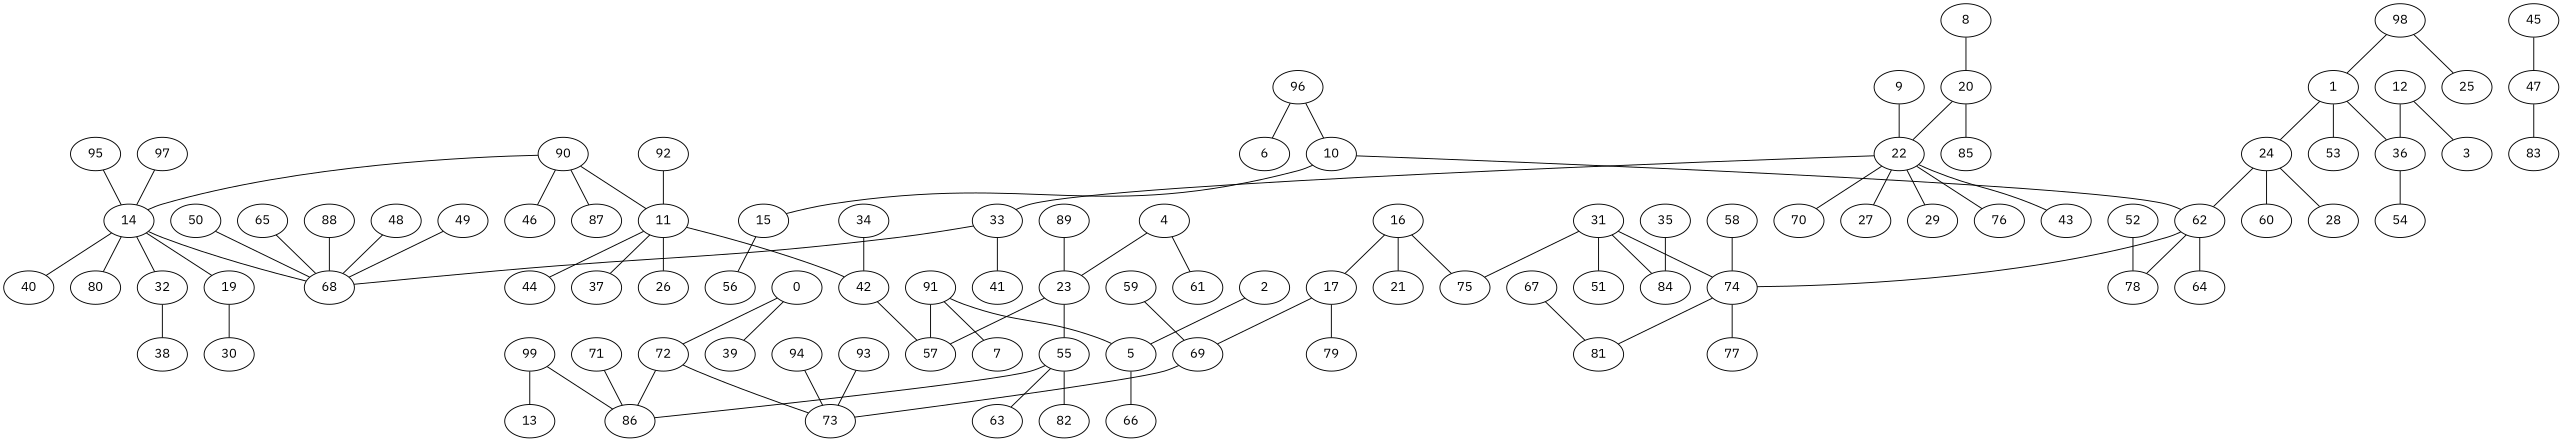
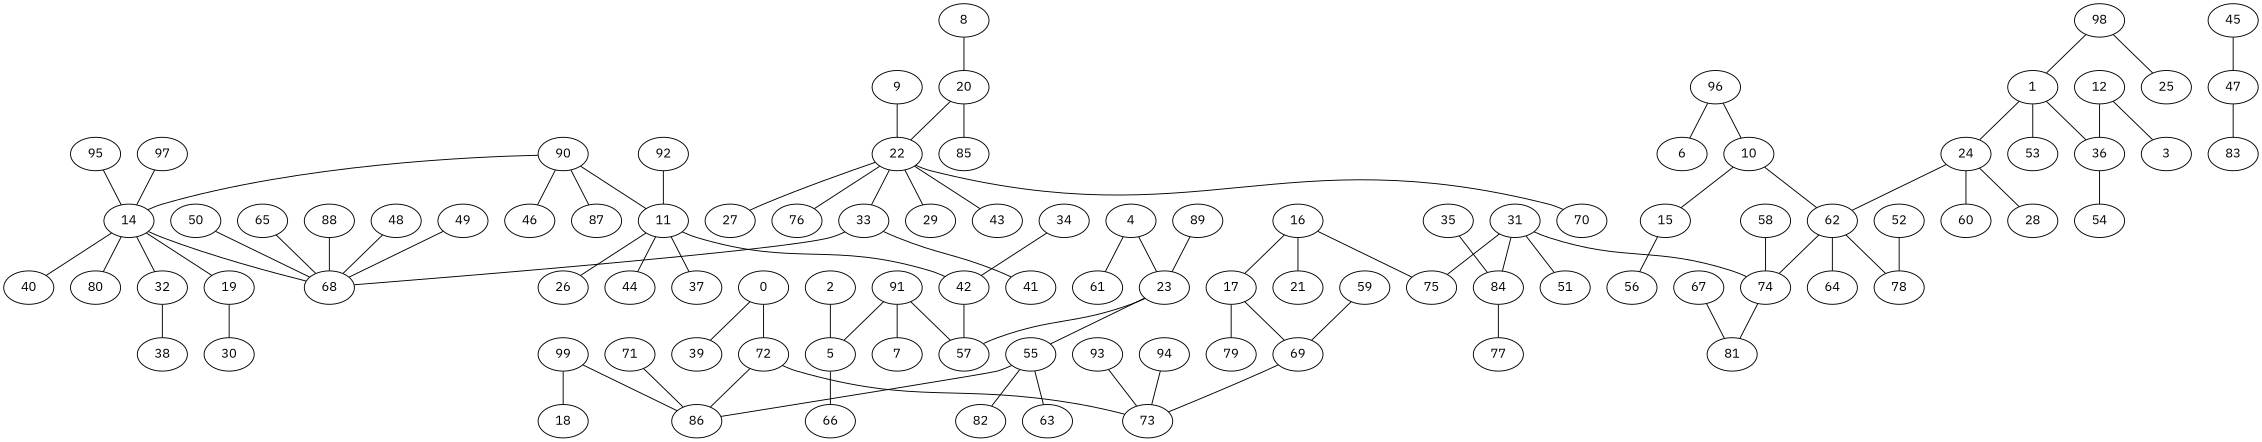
(1732, 321) -> (1498, 321)
(530, 421) -> (563, 421)
